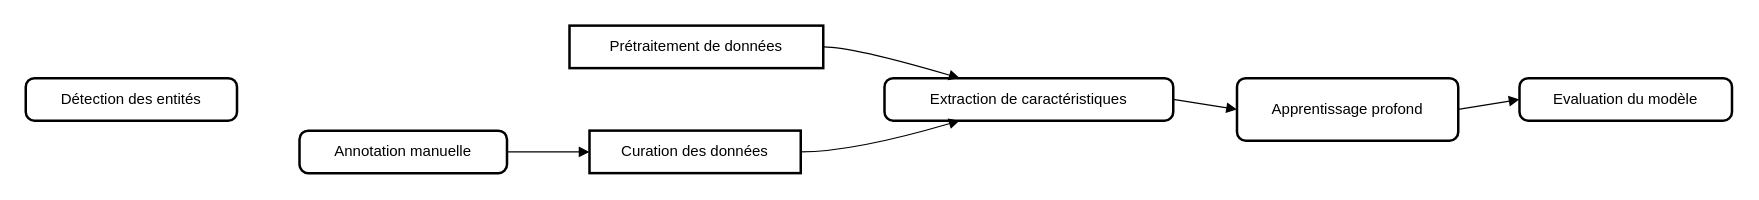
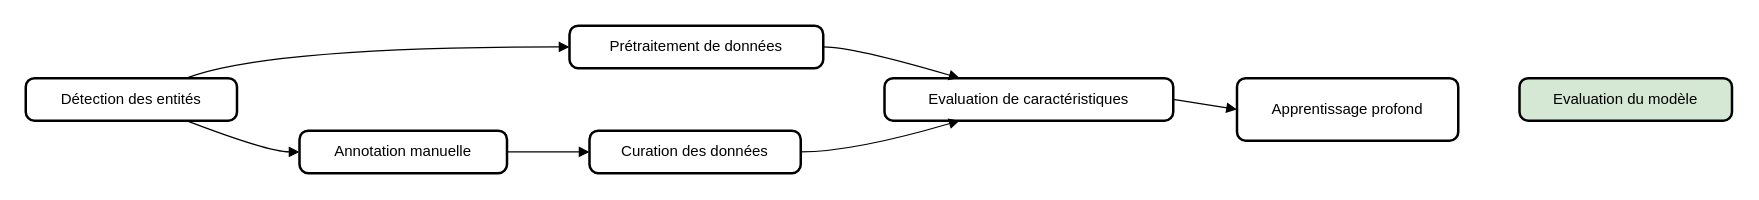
(696, 47) -> (696, 47)
none -> (372, 51)
(1029, 99) -> (1029, 99)
(1626, 99) -> (1626, 99)
(1484, 105) -> none
none -> (237, 139)
(695, 152) -> (695, 152)
